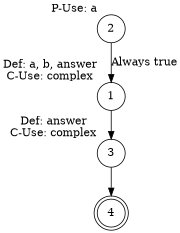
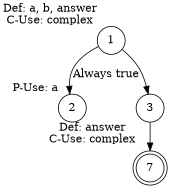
(111, 59) -> (78, 62)
(111, 213) -> (150, 168)
